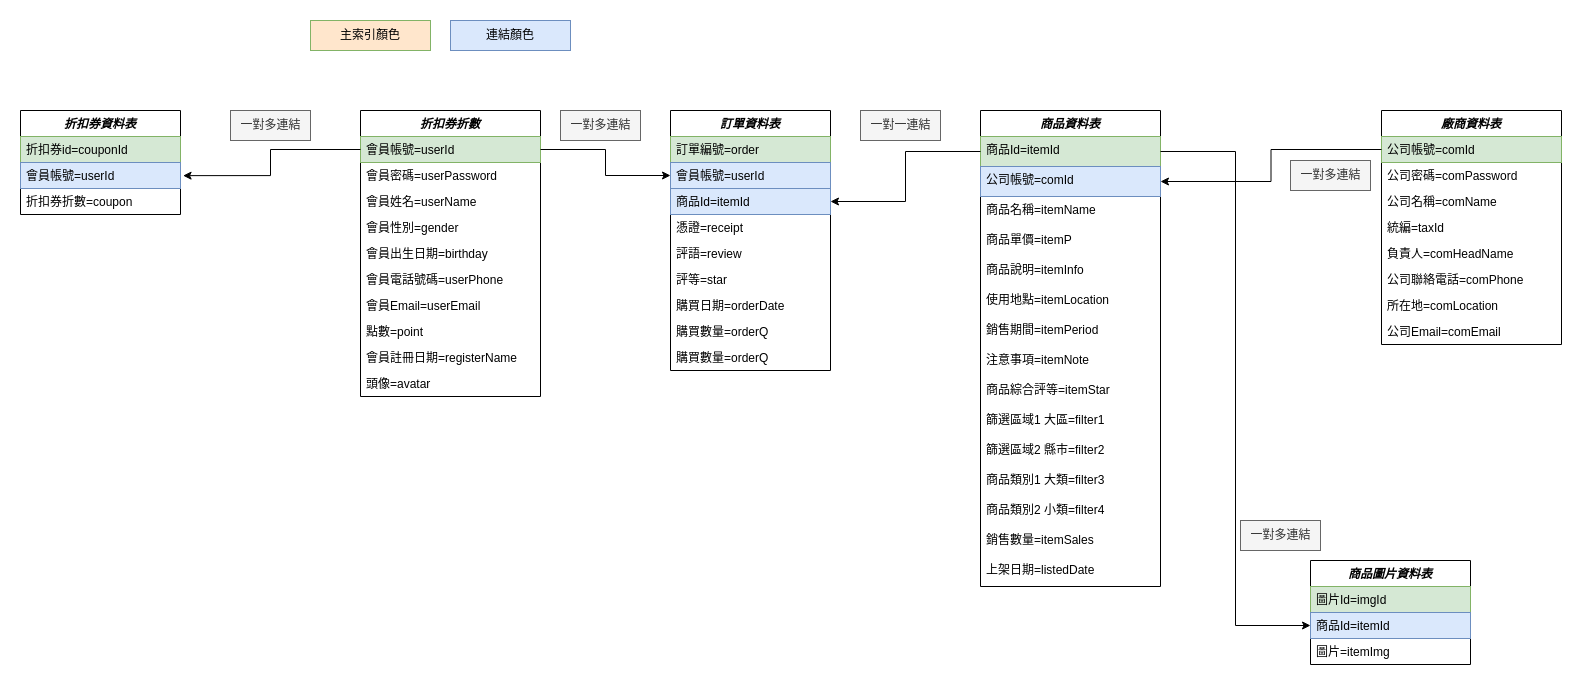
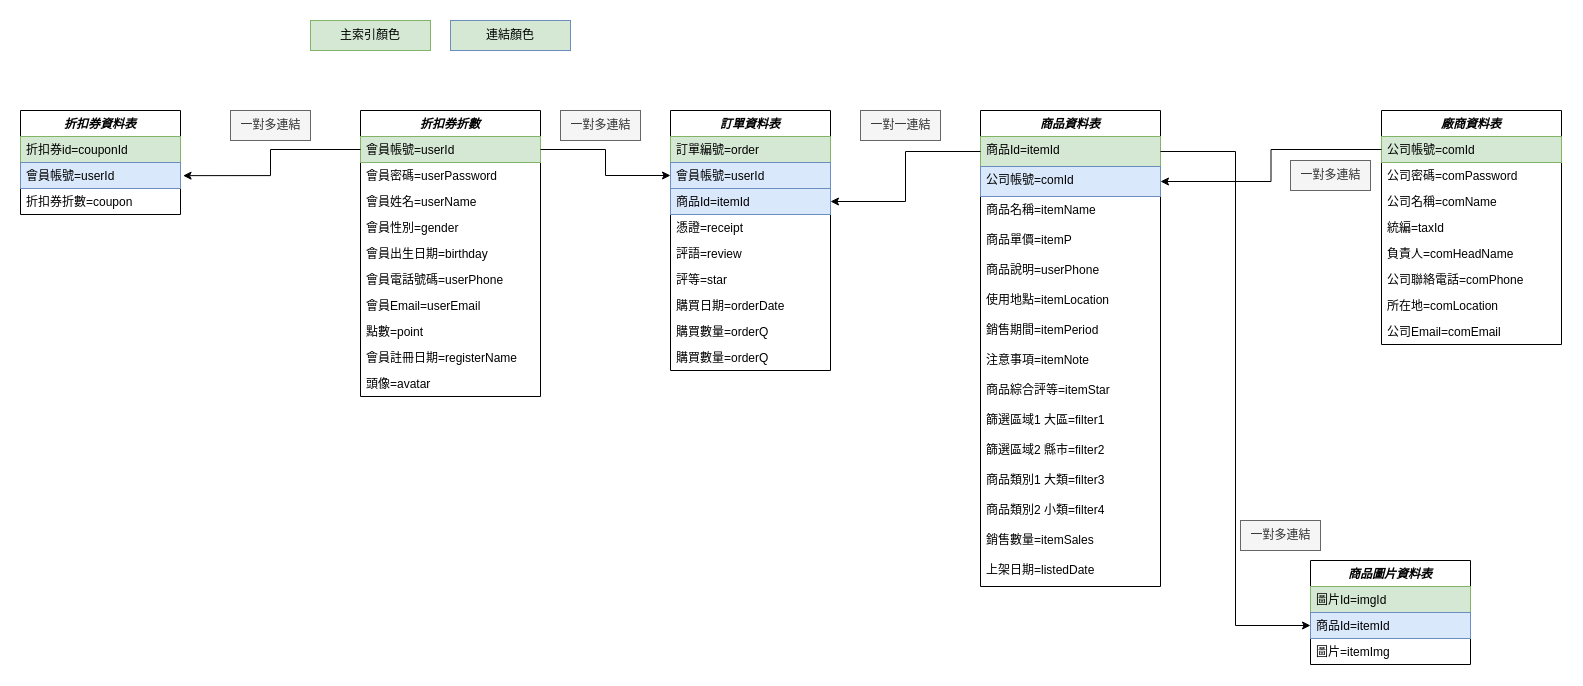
(371, 36) -> (371, 36)
(511, 36) -> (511, 36)
(1039, 270) -> (1044, 270)
